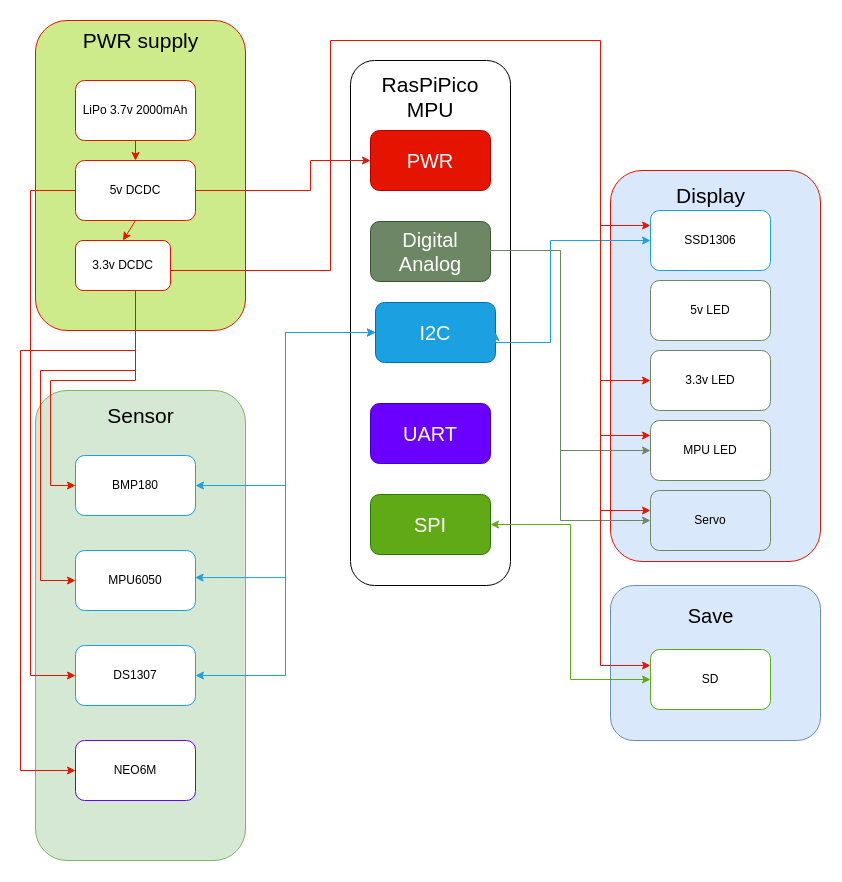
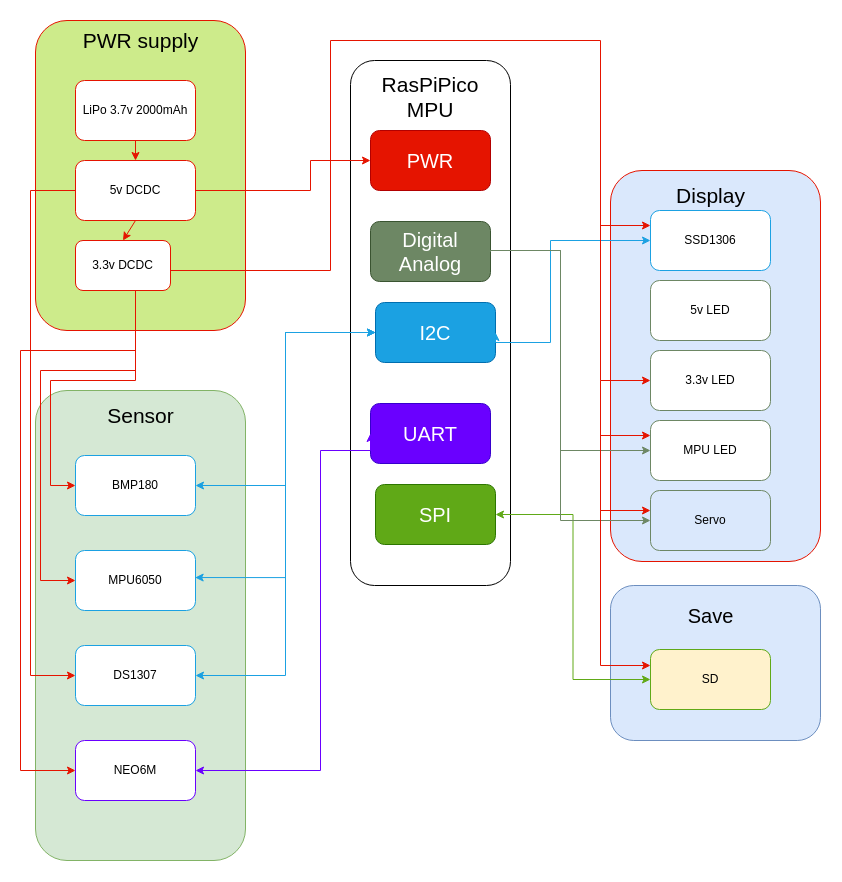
(431, 525) -> (436, 515)
none -> (321, 640)
(711, 680) -> (711, 680)
